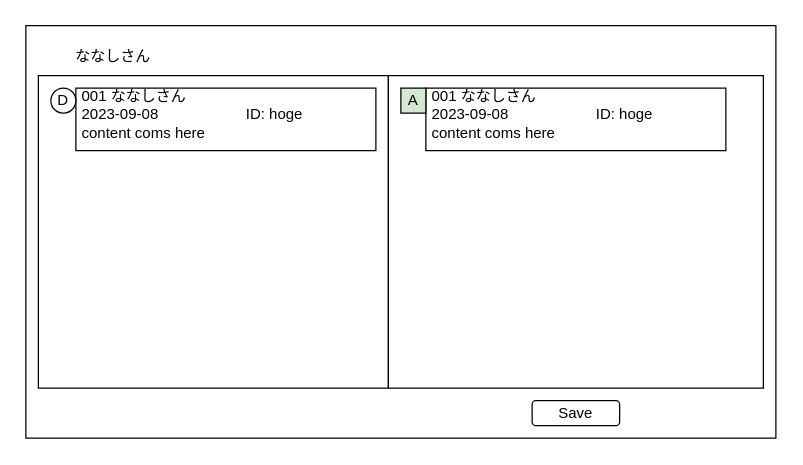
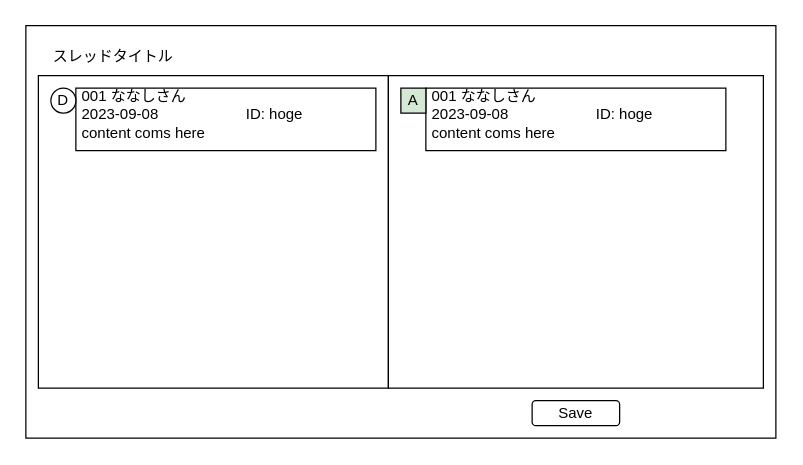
(113, 57) -> (113, 57)
